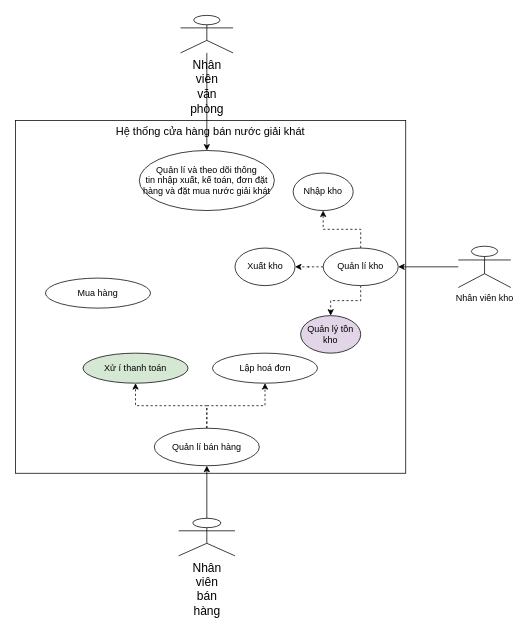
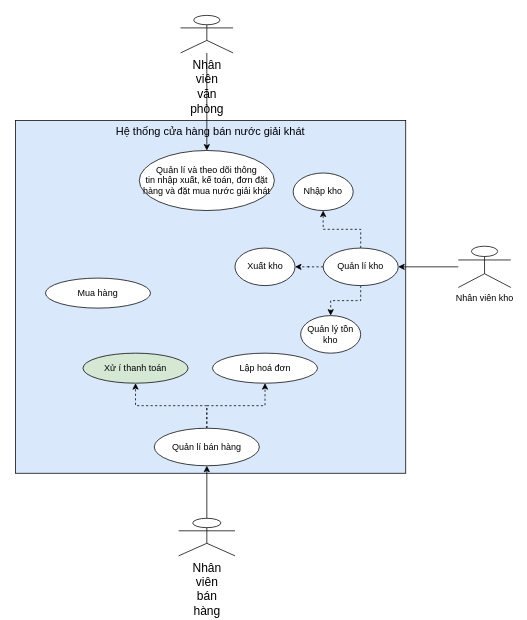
(210, 297) -> (210, 297)
(330, 334) -> (330, 334)
